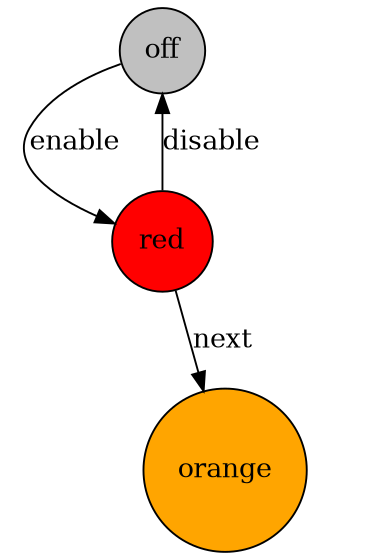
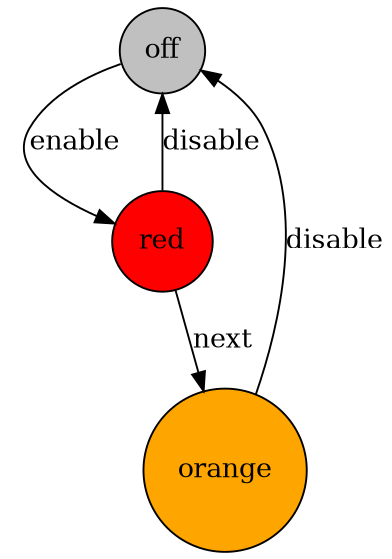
none -> (286, 228)
